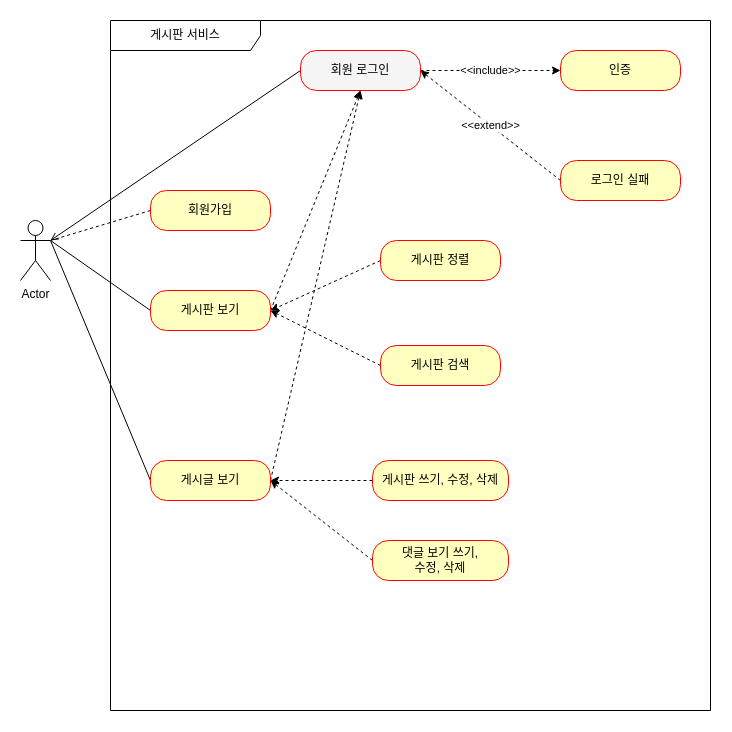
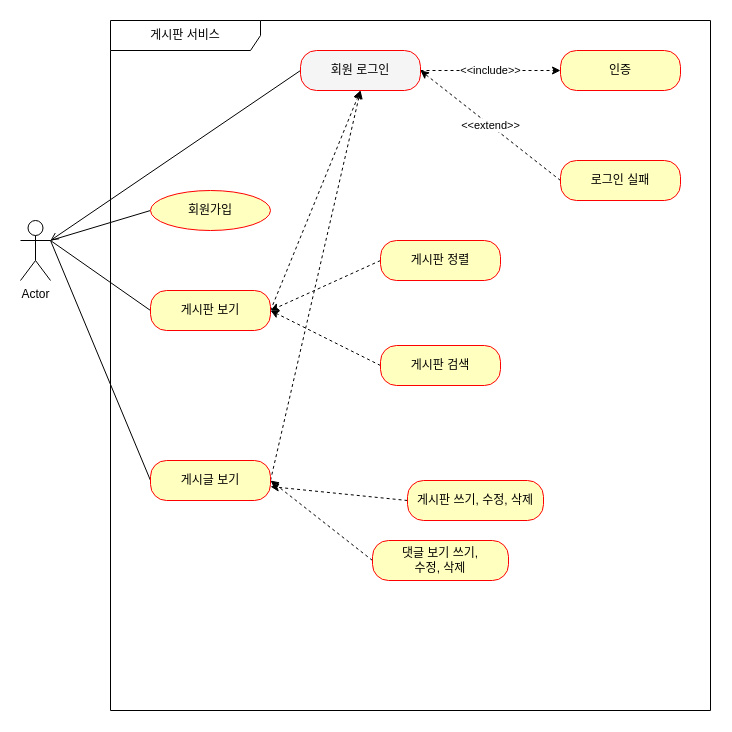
(211, 211) -> (211, 211)
(104, 224) -> (104, 224)
(441, 481) -> (476, 501)
